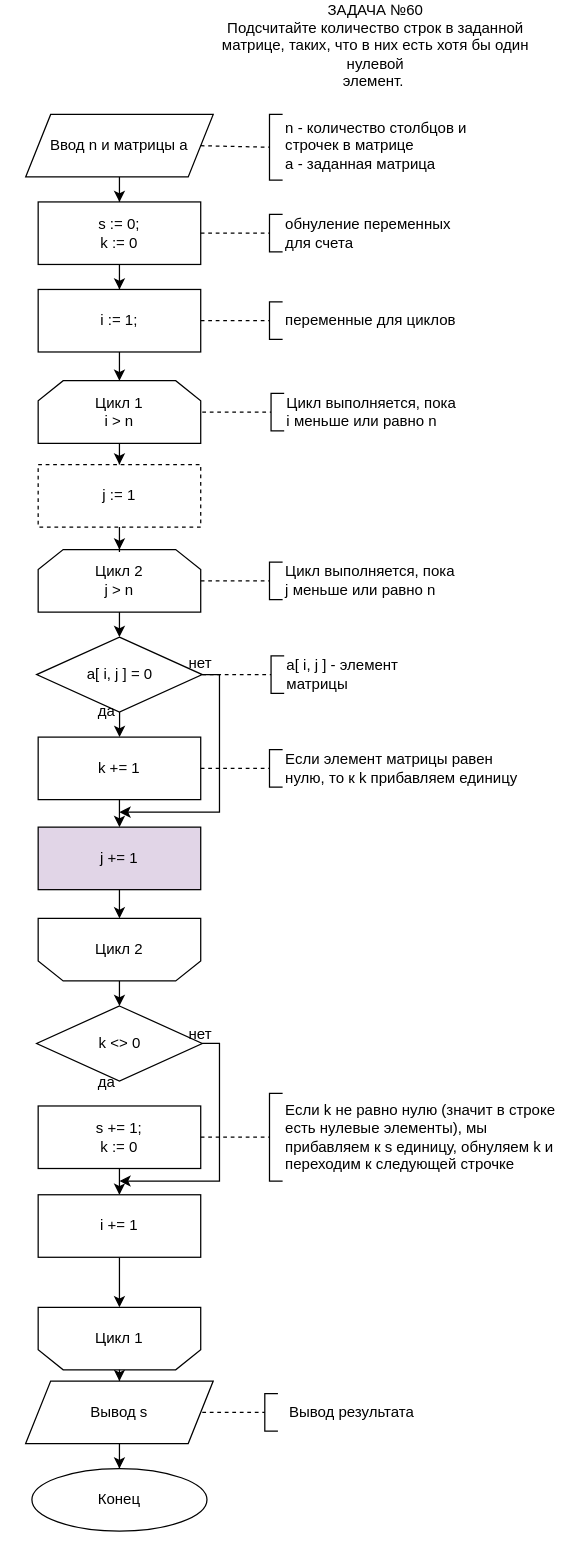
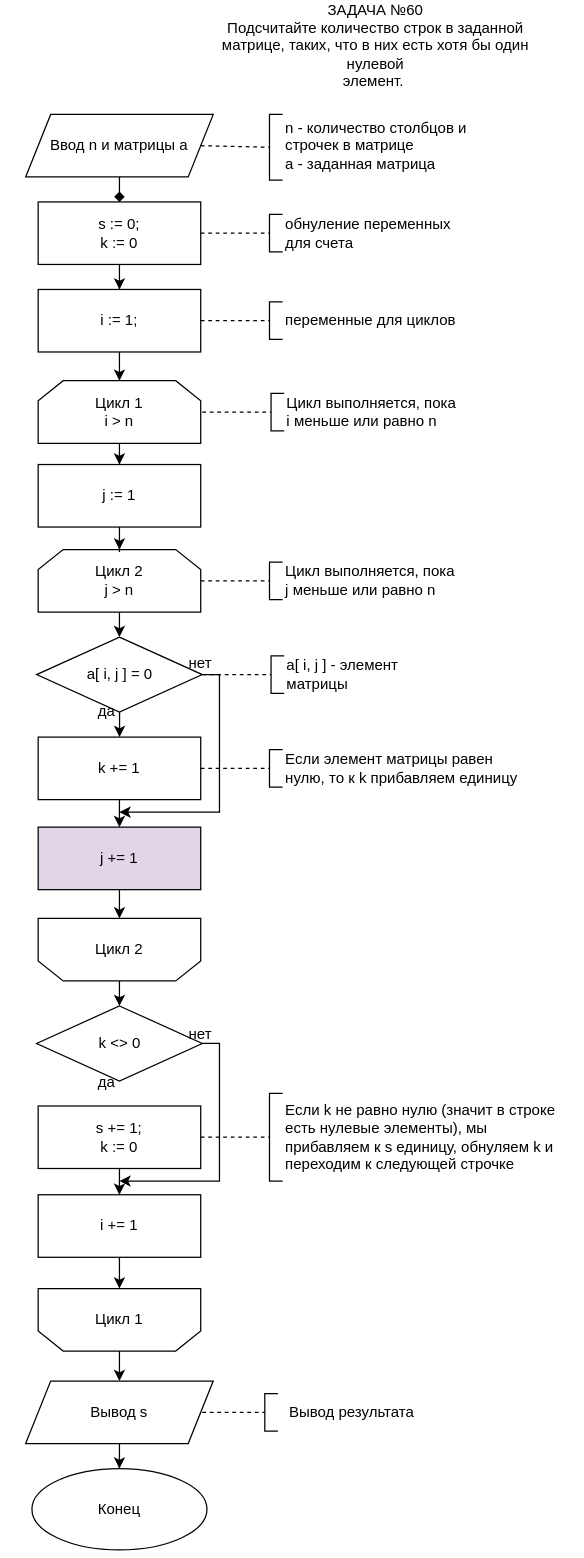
(119, 192) -> (119, 191)
(119, 496) -> (119, 496)
(119, 1338) -> (119, 1319)
(119, 1499) -> (119, 1509)
